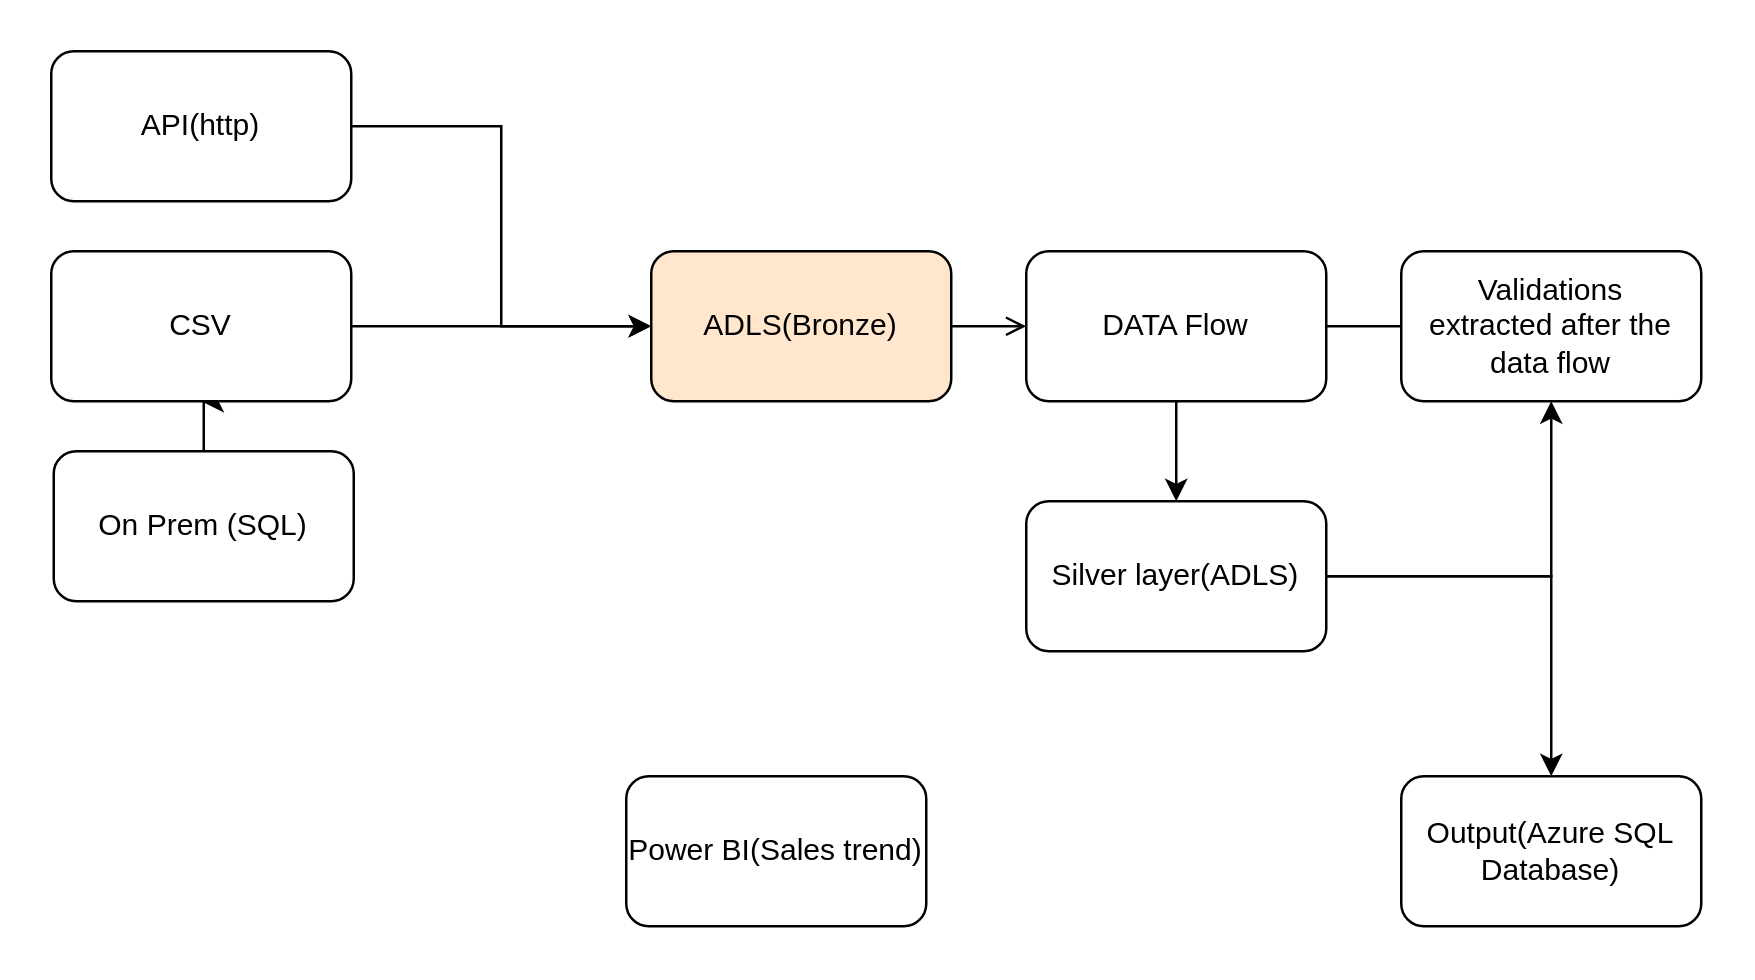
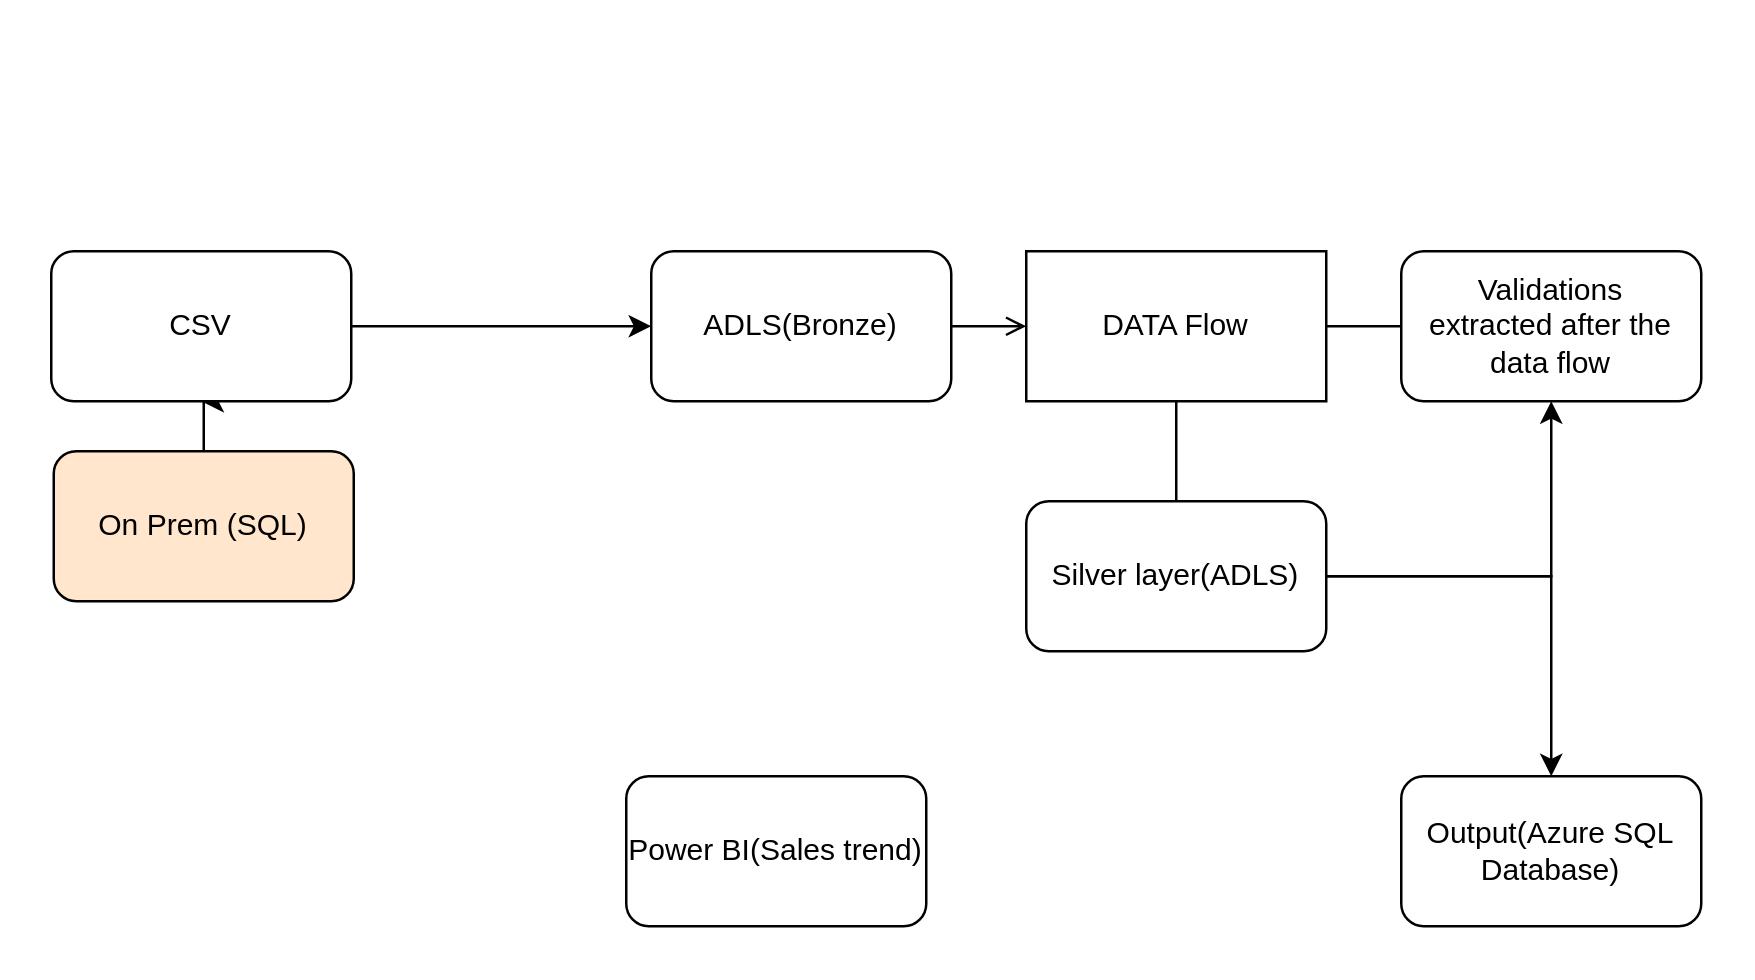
(201, 126) -> none
(501, 149) -> none
(801, 326) -> (801, 326)
(1176, 326) -> (1176, 326)
(1176, 483) -> (1176, 490)
(204, 526) -> (204, 526)
